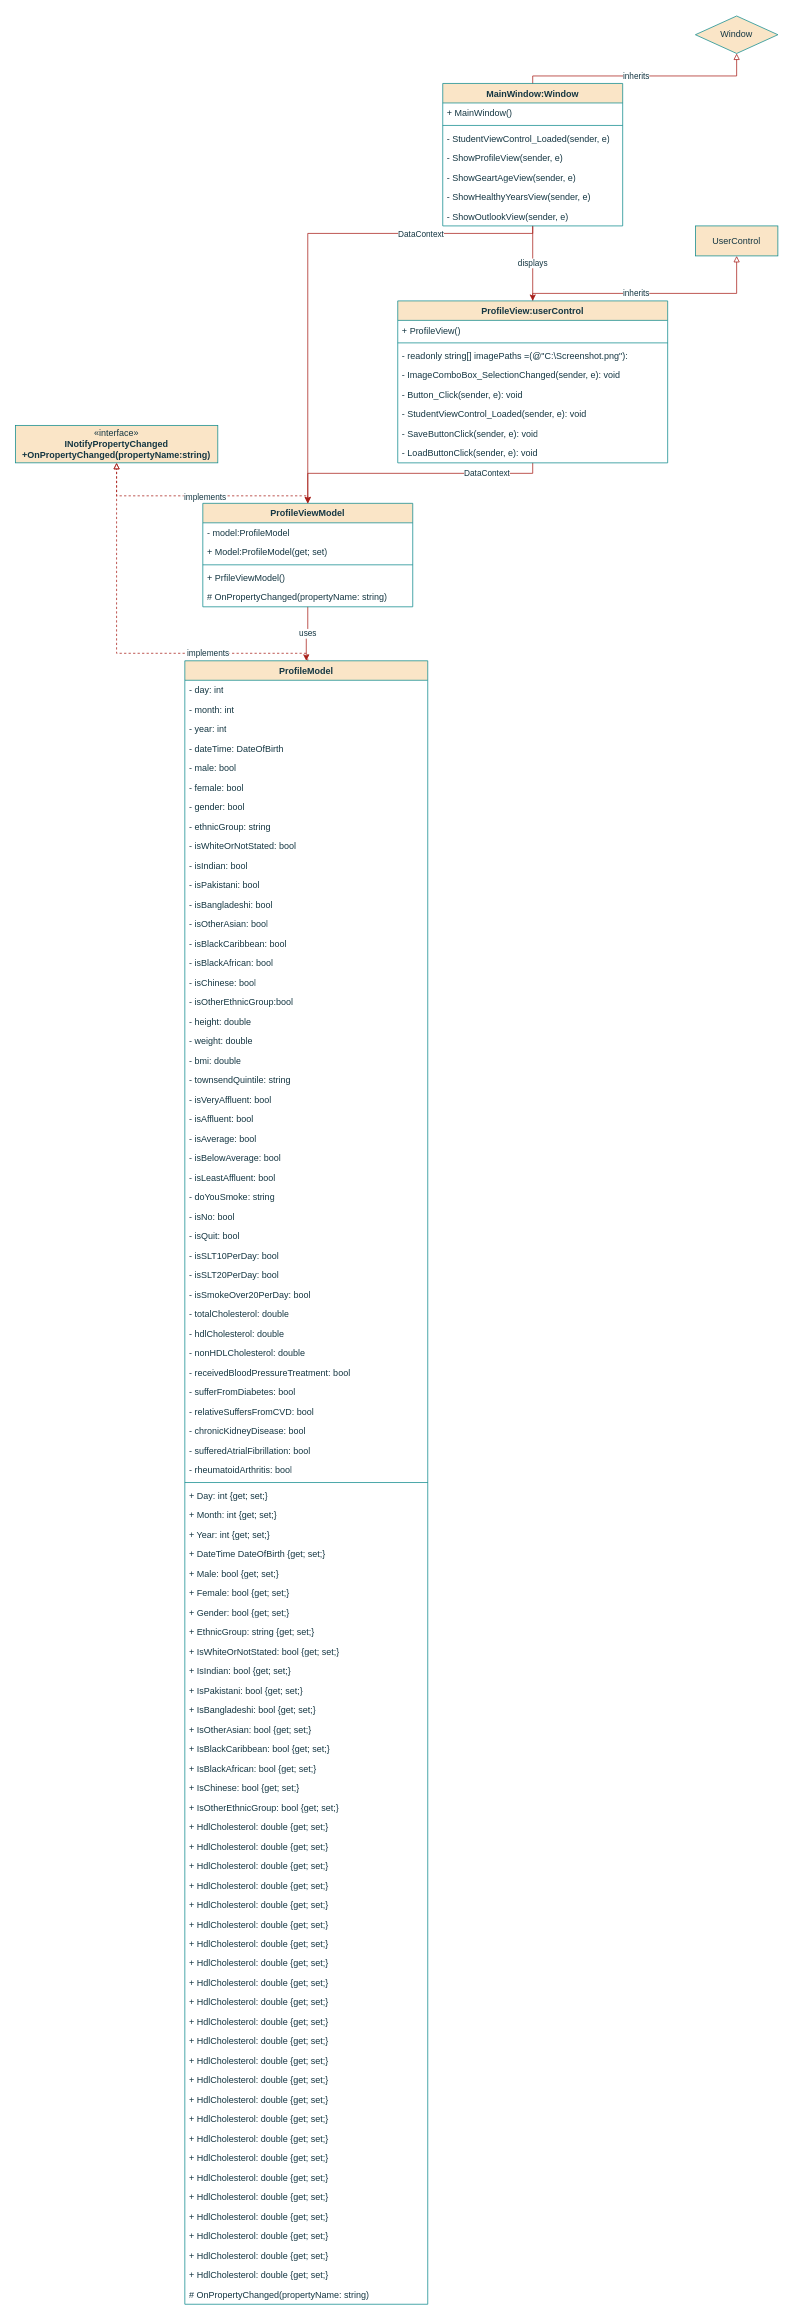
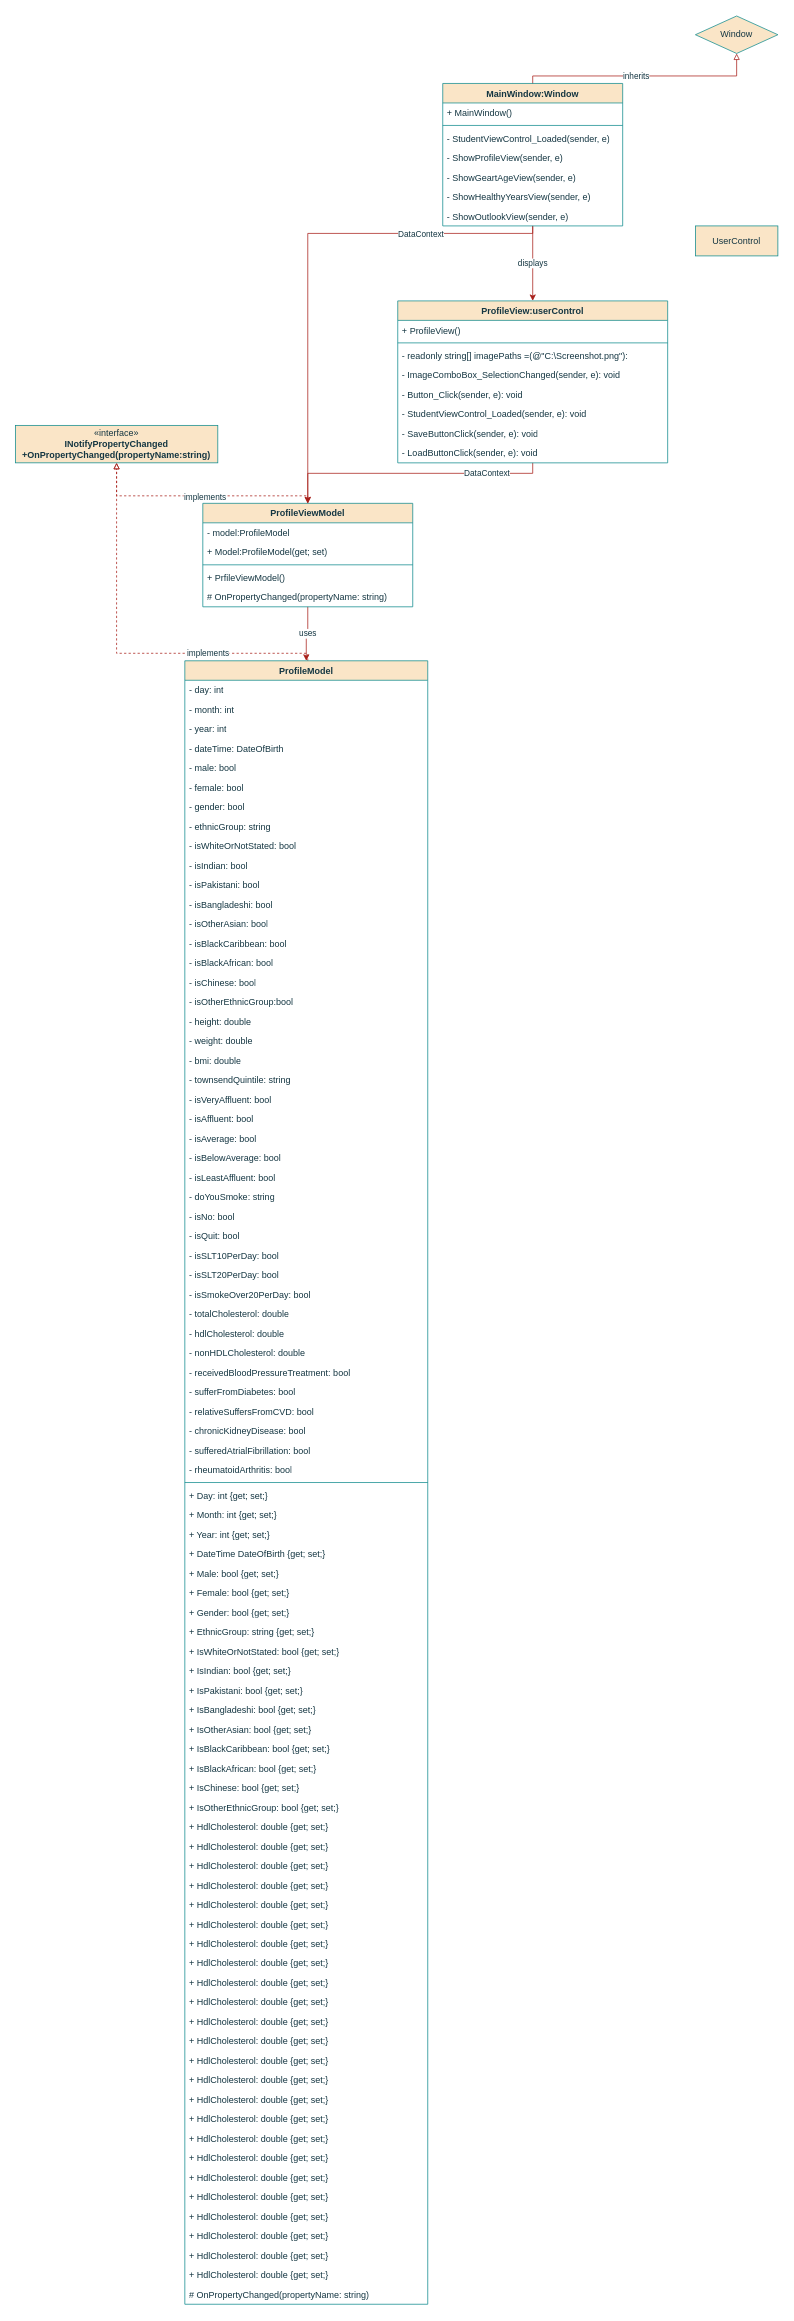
(651, 293) -> none
